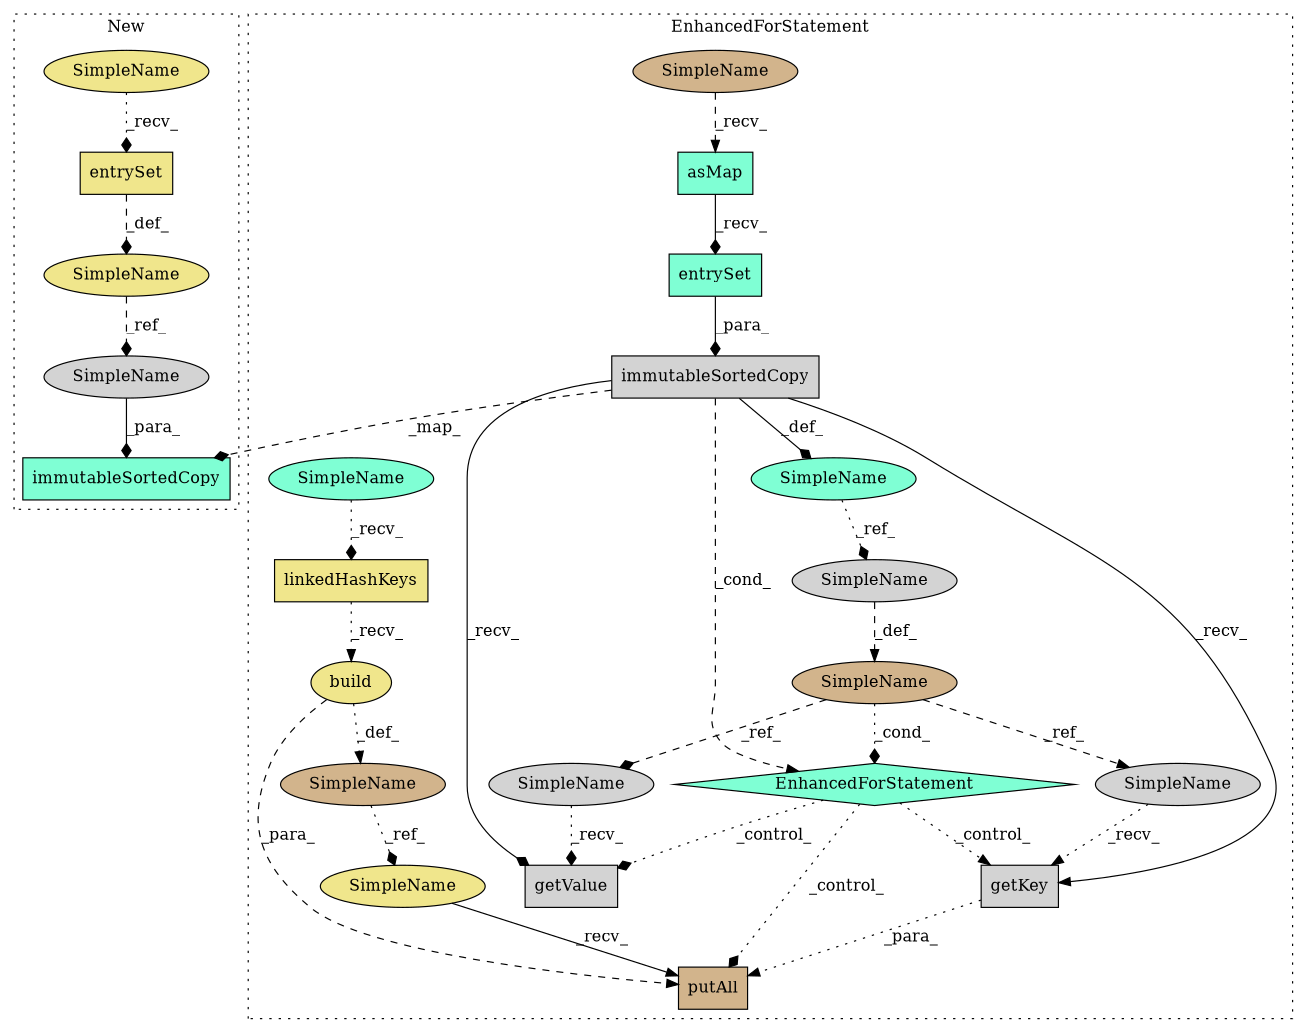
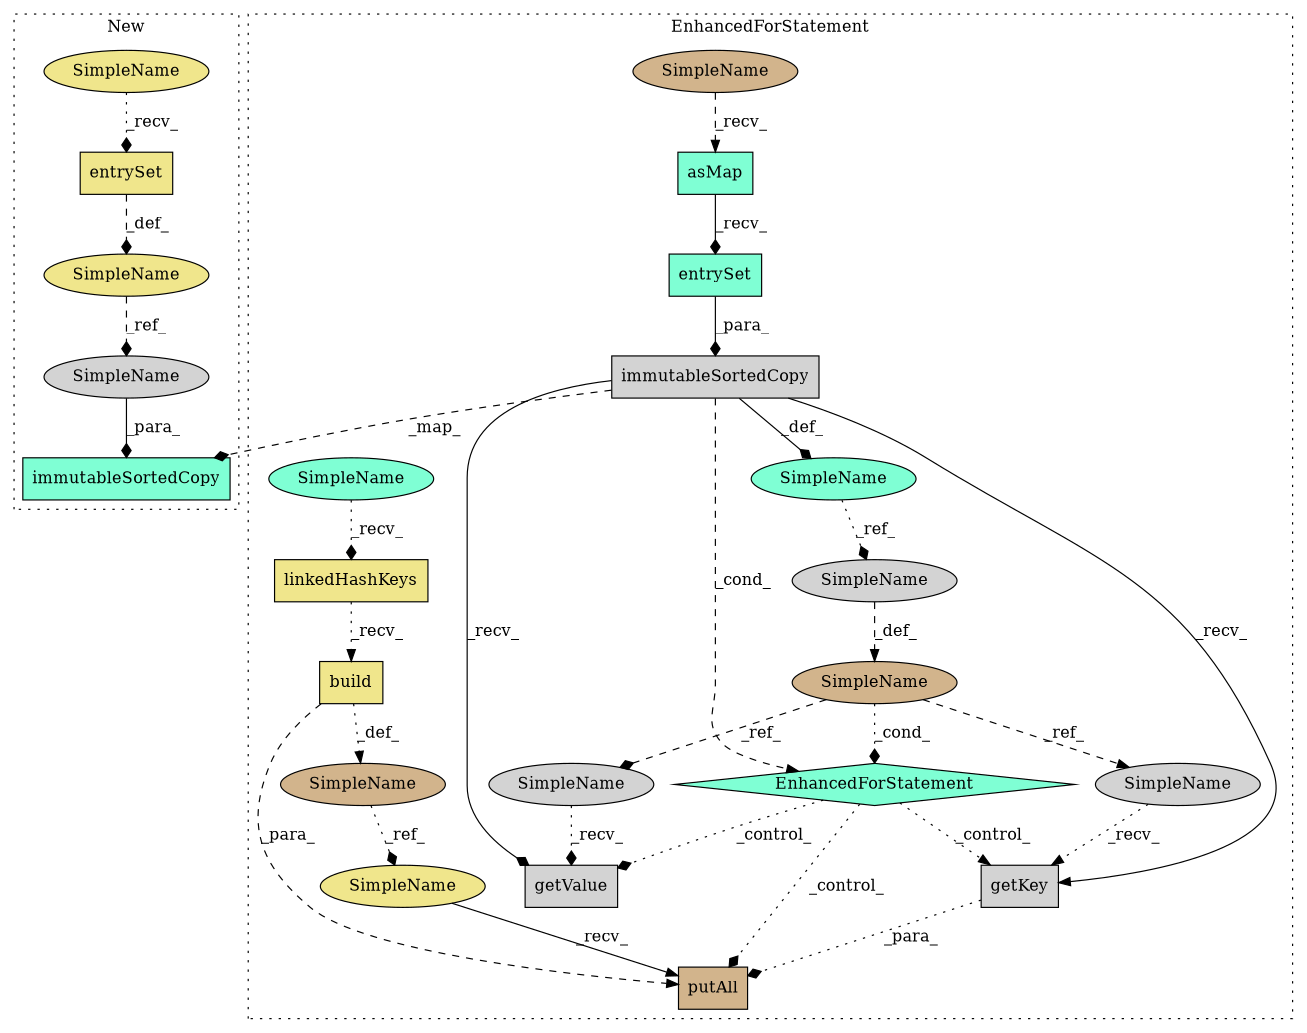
(351, 683) -> (351, 683)
(870, 936) -> (871, 936)
